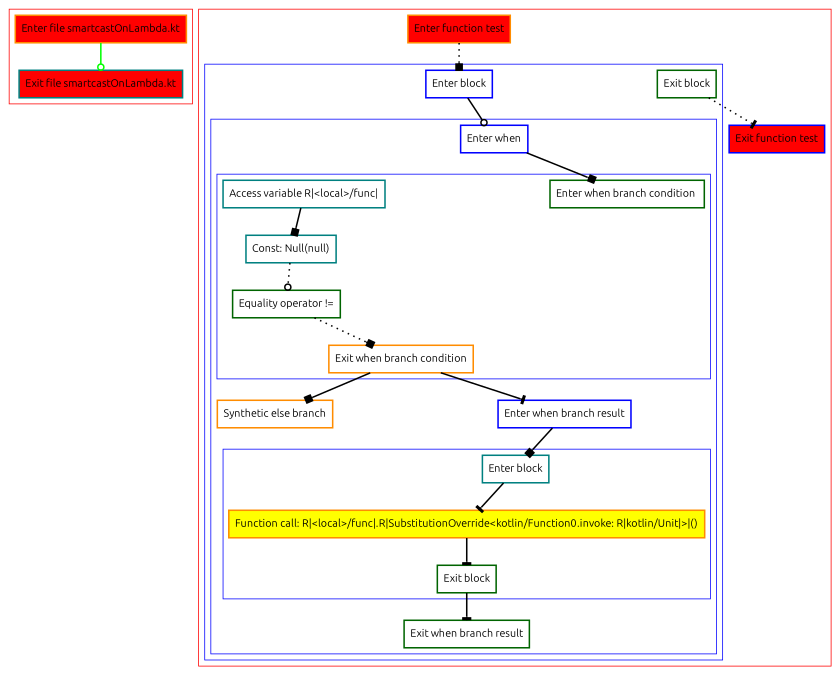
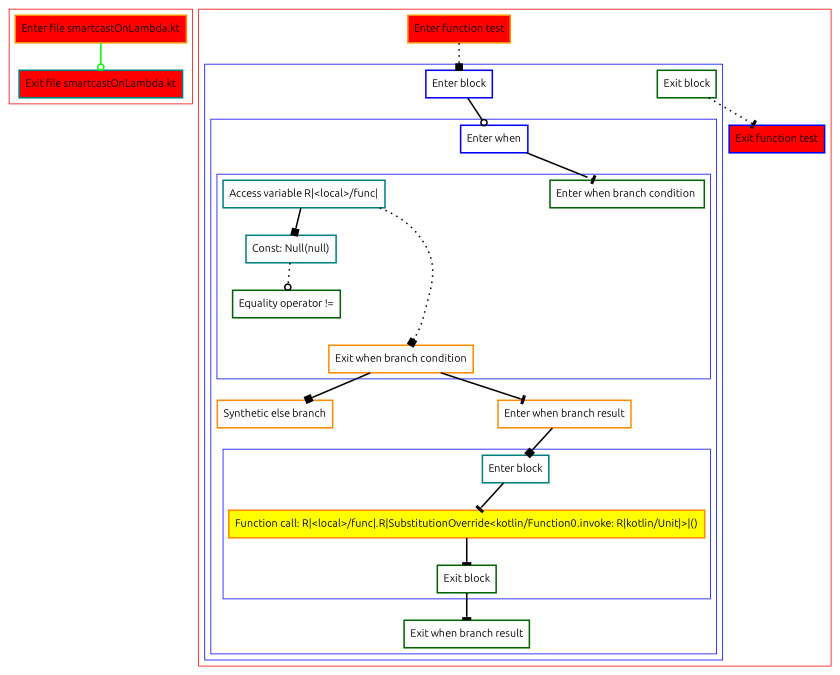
(557, 165) -> (557, 165)
(340, 330) -> (432, 263)
(565, 414) -> (565, 414)
